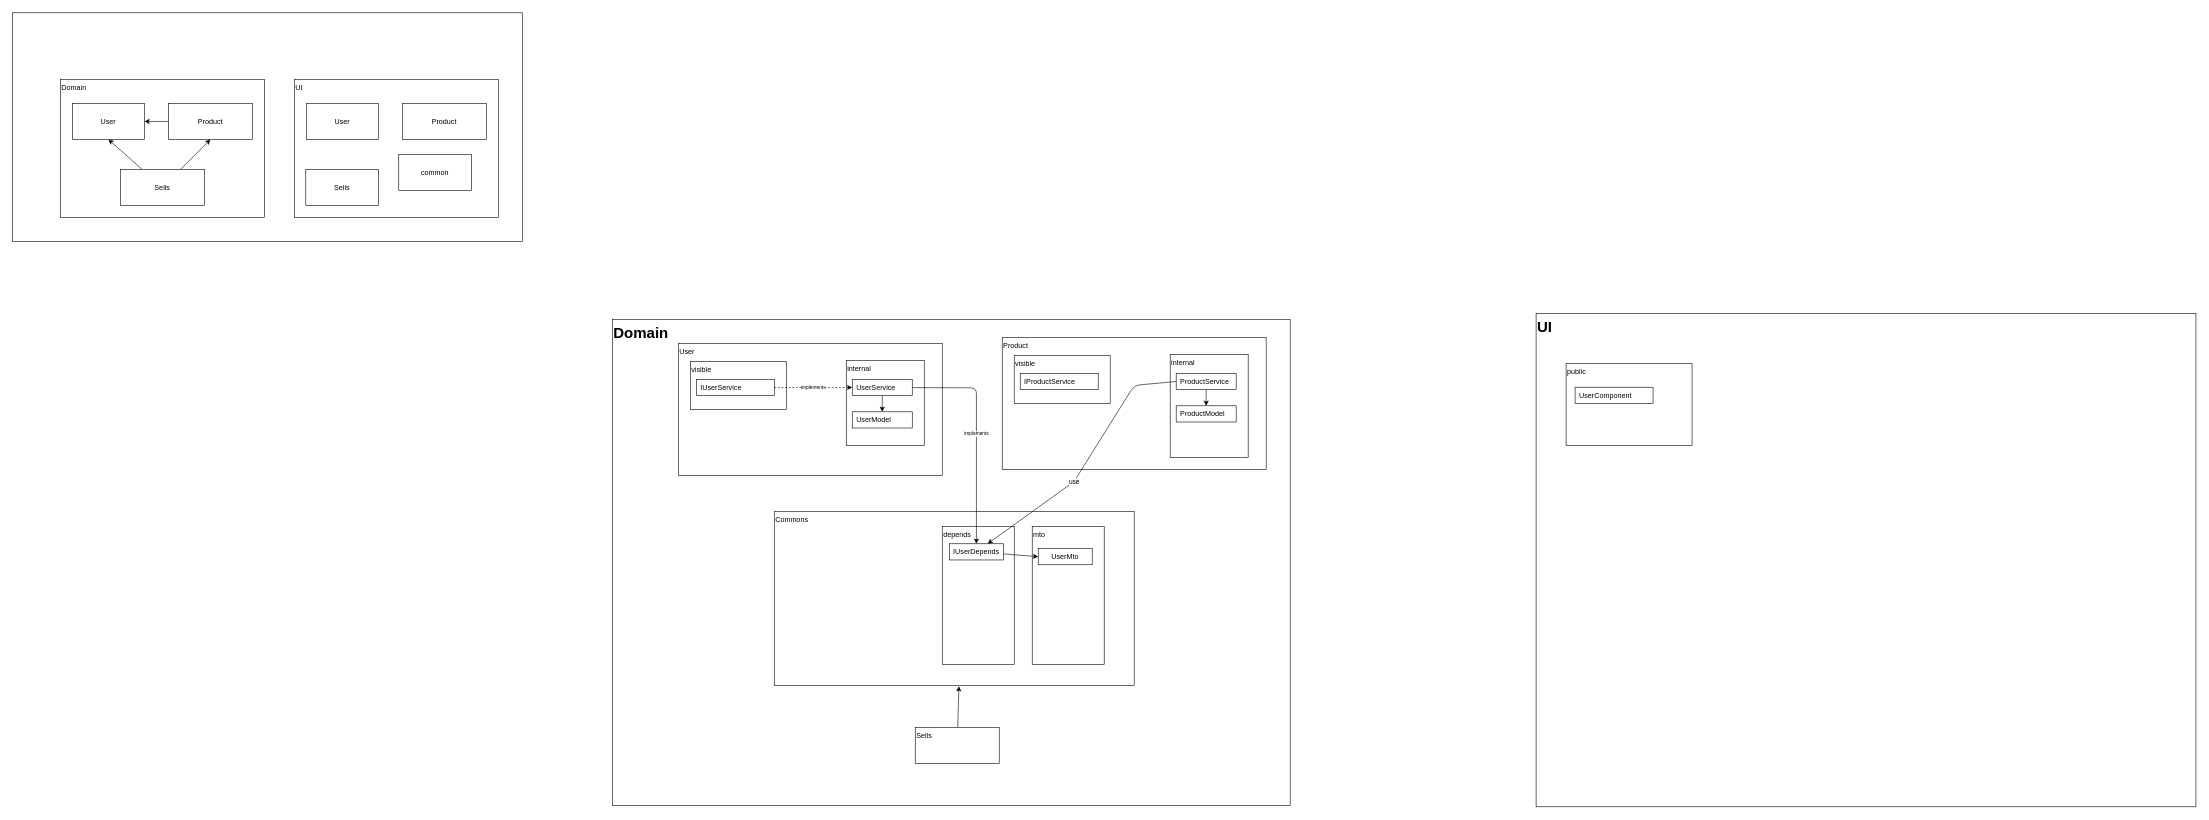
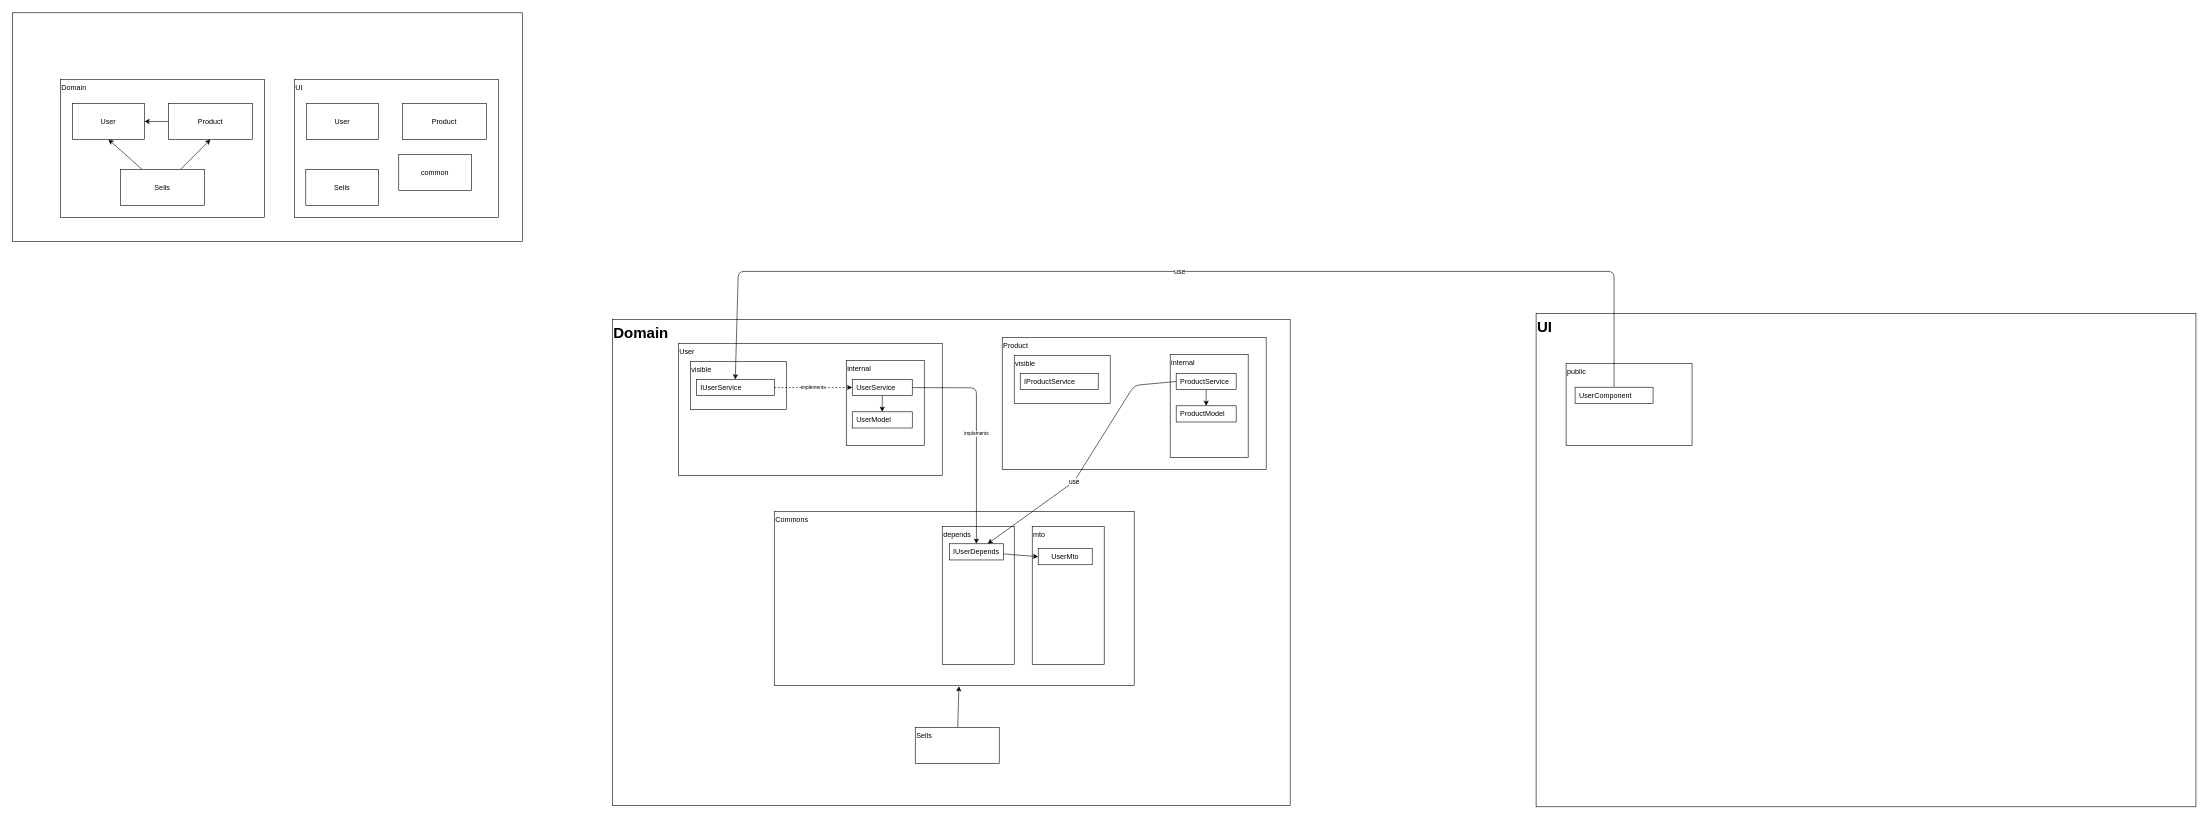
none -> (1176, 272)
